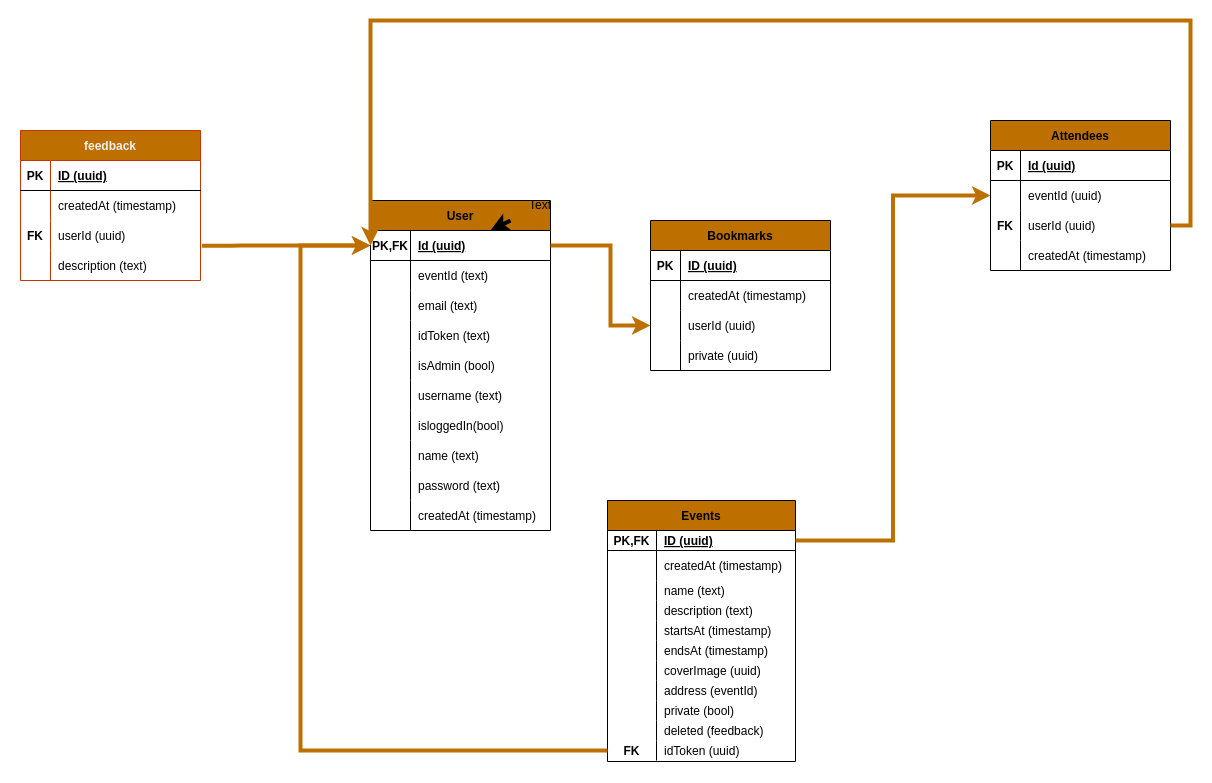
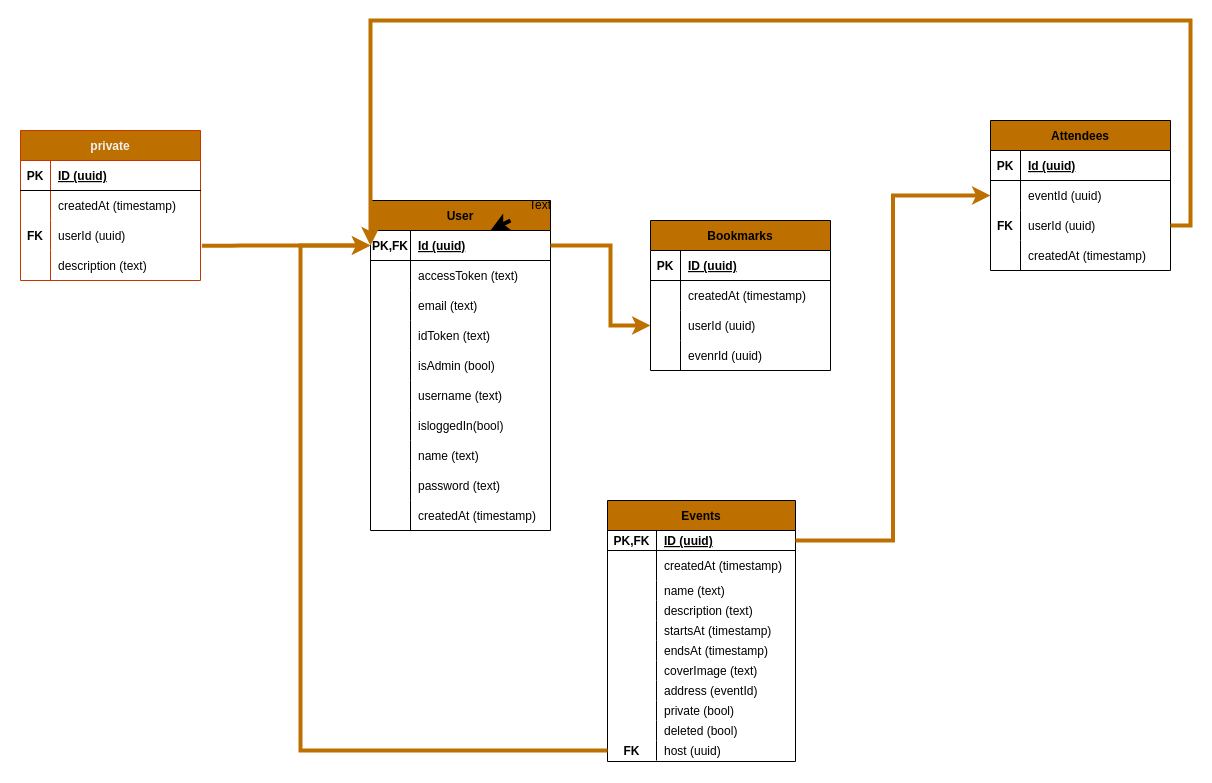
(110, 146) -> (110, 146)
(463, 276) -> (477, 276)
(730, 356) -> (732, 356)
(718, 671) -> (720, 671)
(721, 731) -> (706, 731)
(706, 751) -> (698, 751)
